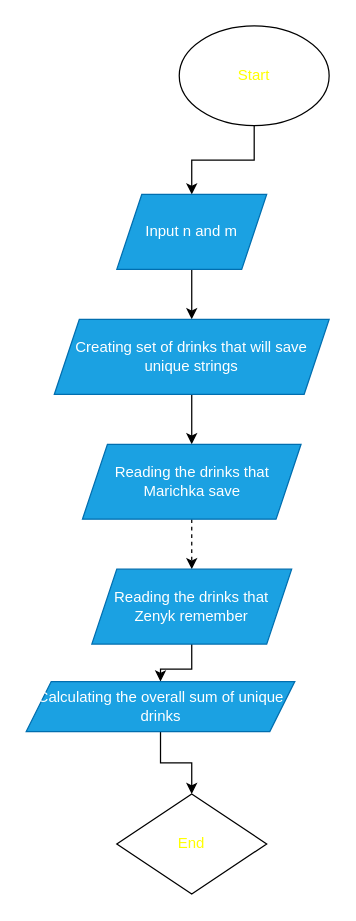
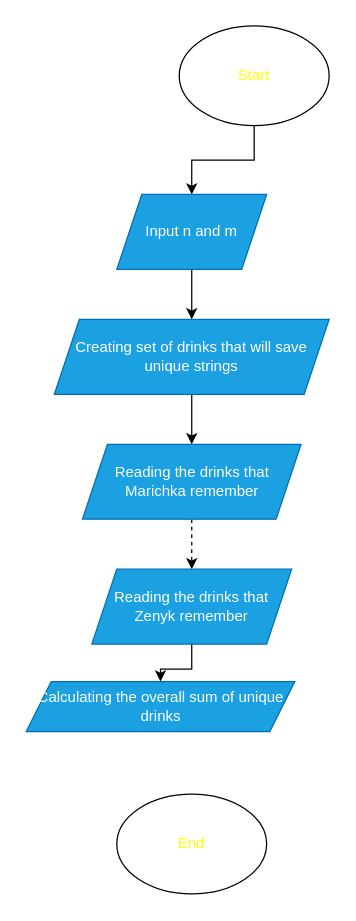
(193, 482) -> (193, 482)
(172, 763) -> none
(192, 844) -> (192, 844)
